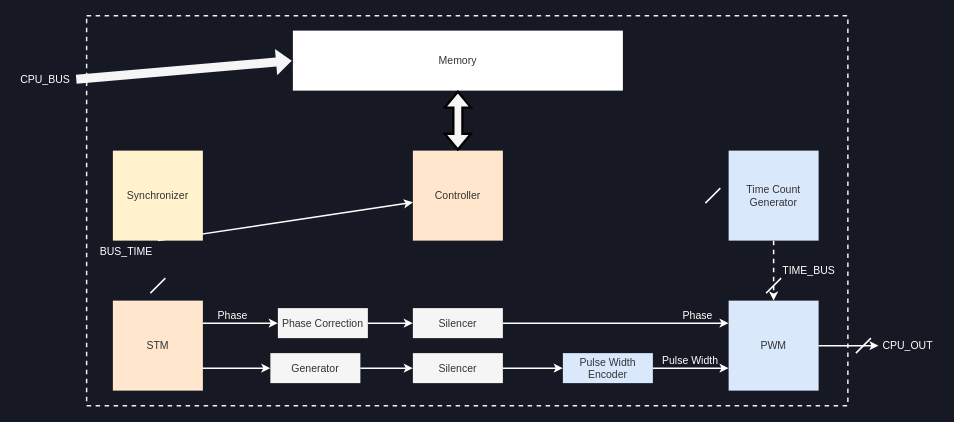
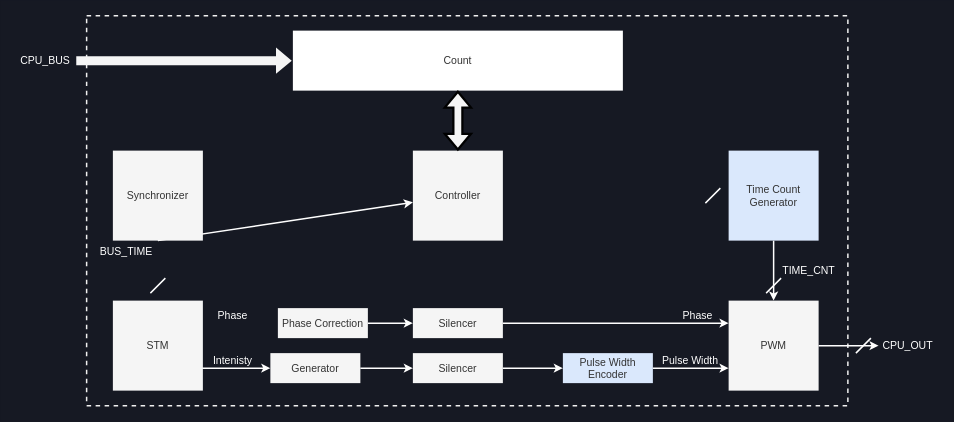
(458, 60) -> (458, 60)
(45, 79) -> (45, 60)
(158, 195) -> (158, 195)
(458, 195) -> (458, 195)
(774, 269) -> (774, 269)
(809, 270) -> (809, 270)
(237, 323) -> none
(158, 345) -> (158, 345)
(774, 345) -> (774, 345)
none -> (233, 360)
